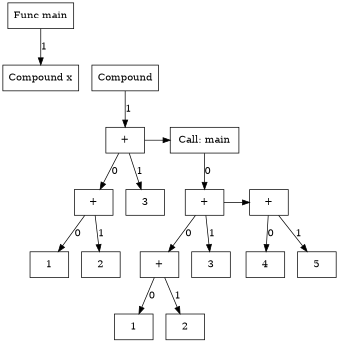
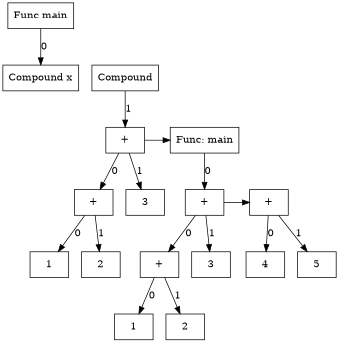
(44, 47) -> (44, 47)
(205, 140) -> (205, 140)
